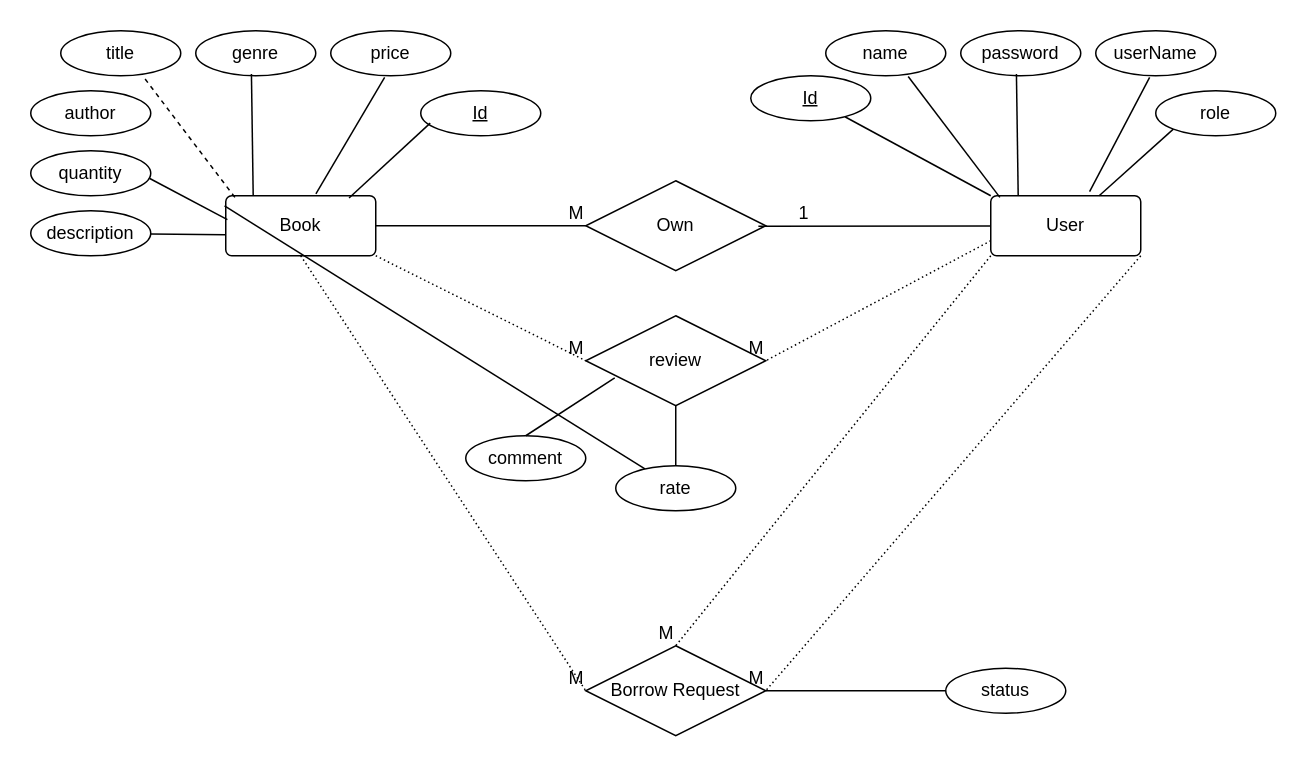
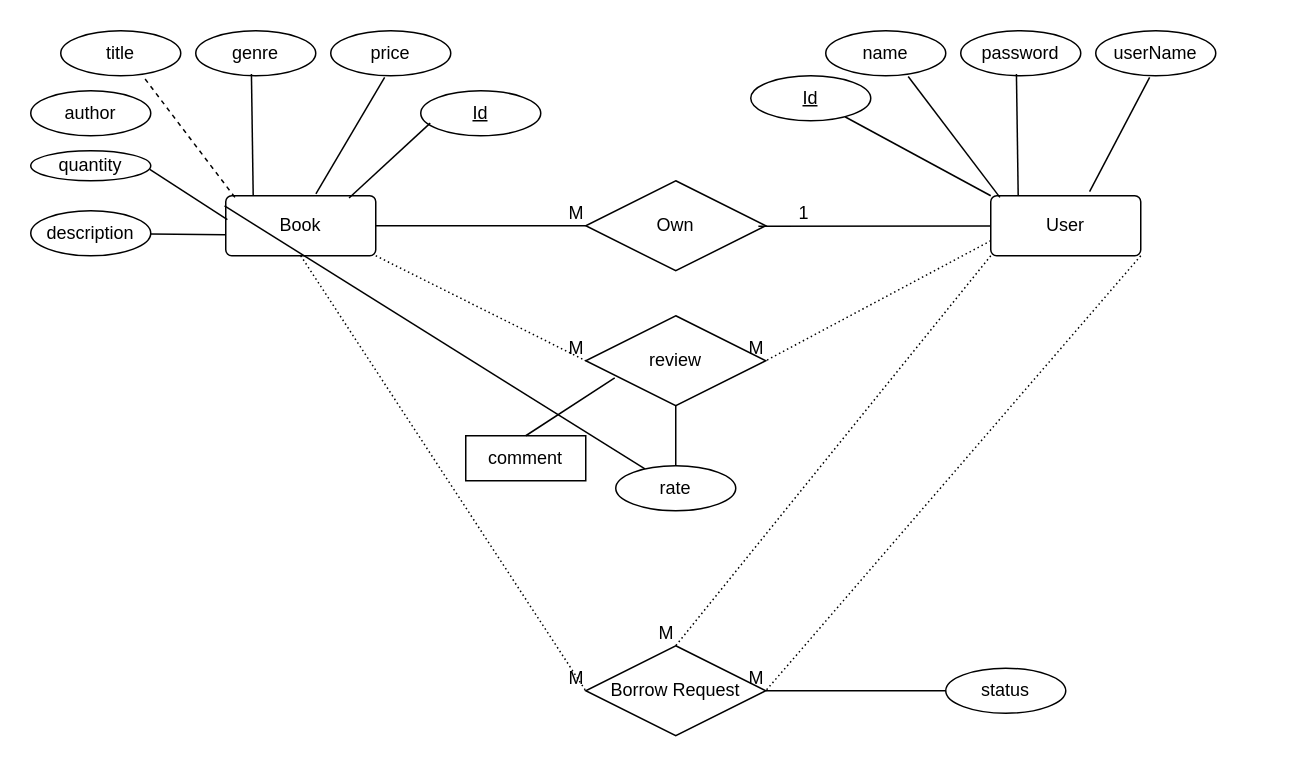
(1216, 113) -> none
(1136, 163) -> none
(91, 173) -> (91, 166)
(526, 458) -> (526, 458)
